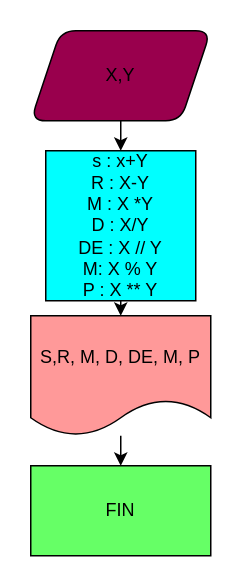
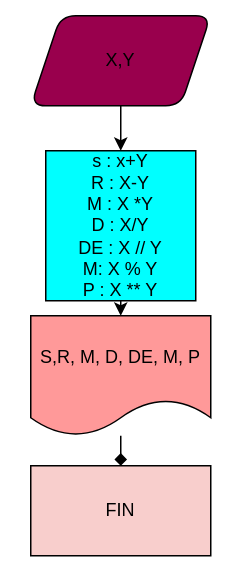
(121, 76) -> (121, 61)
(121, 454) -> (121, 453)
(121, 511) -> (121, 511)
